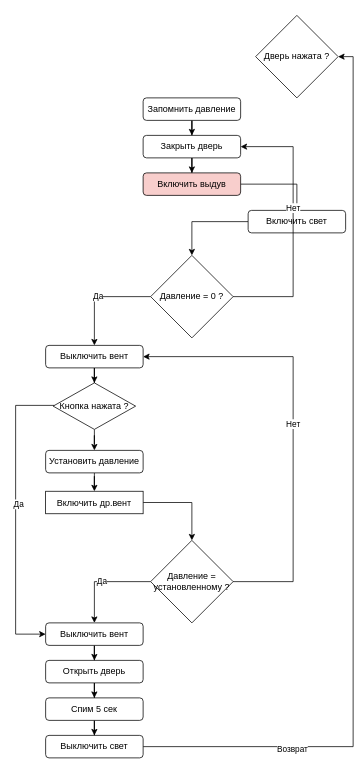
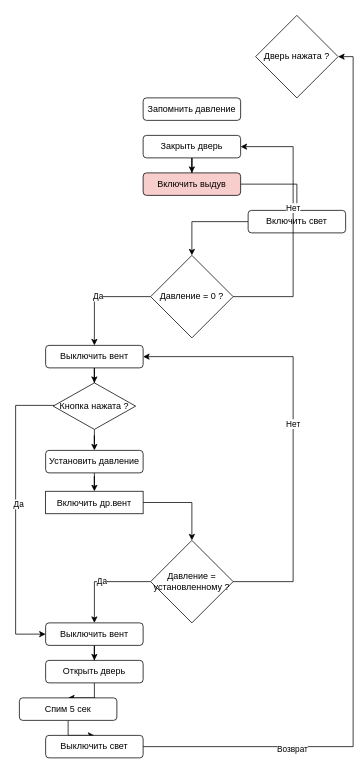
(192, 130) -> none
(94, 709) -> (68, 709)
